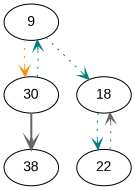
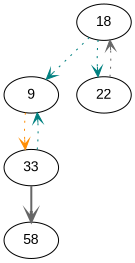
(64, 55) -> (71, 55)
(31, 95) -> (31, 168)
(31, 168) -> (31, 240)
